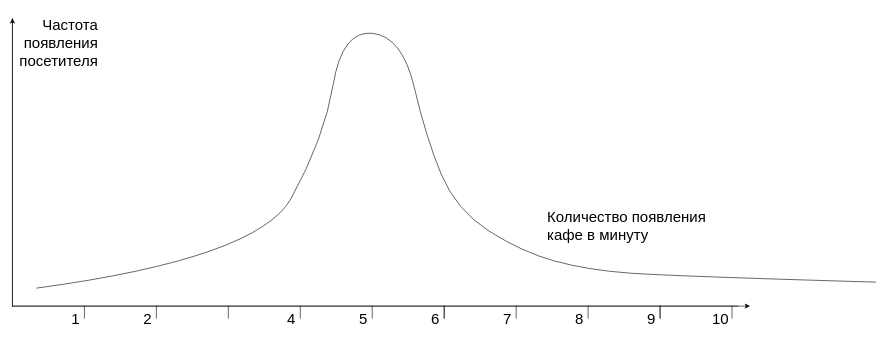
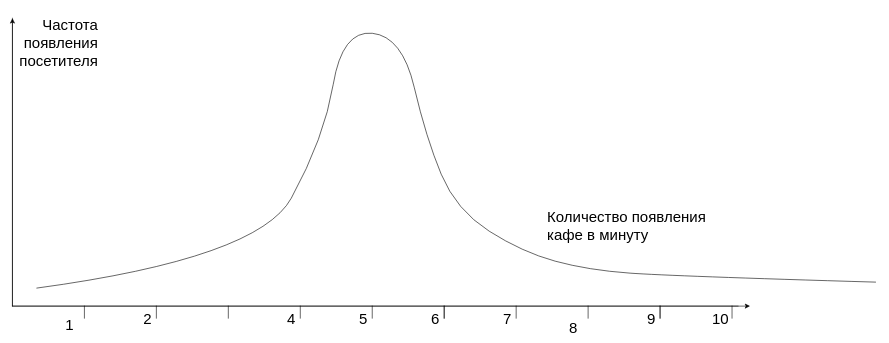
(75, 318) -> (69, 324)
(579, 318) -> (573, 327)
